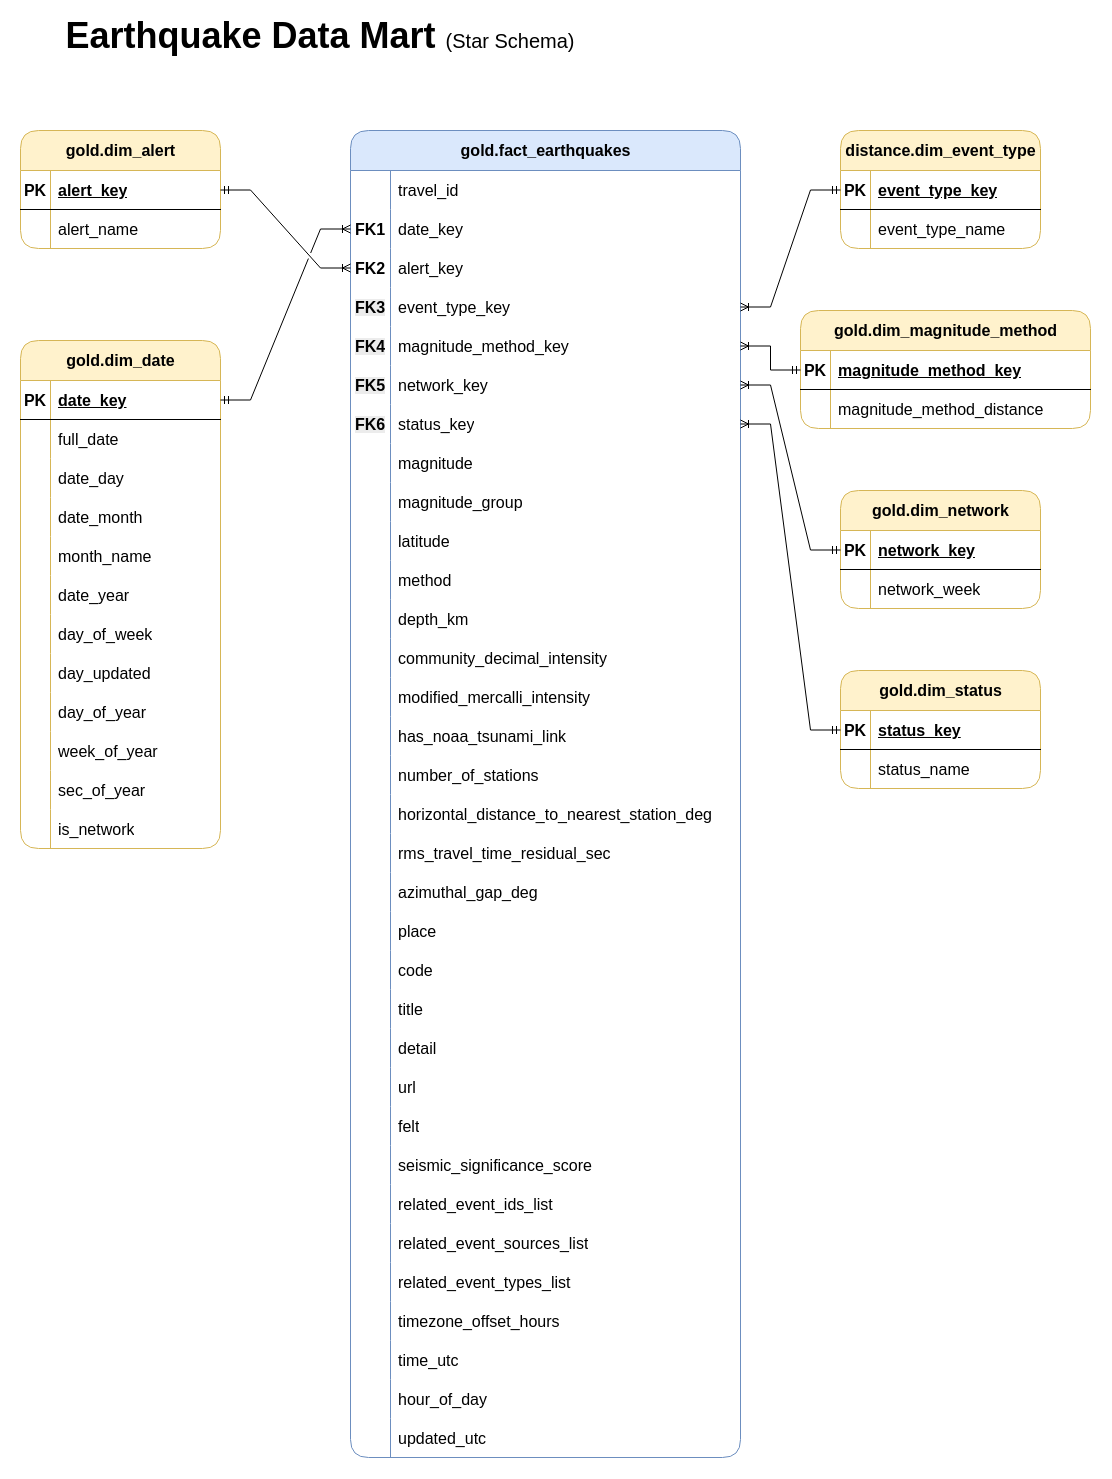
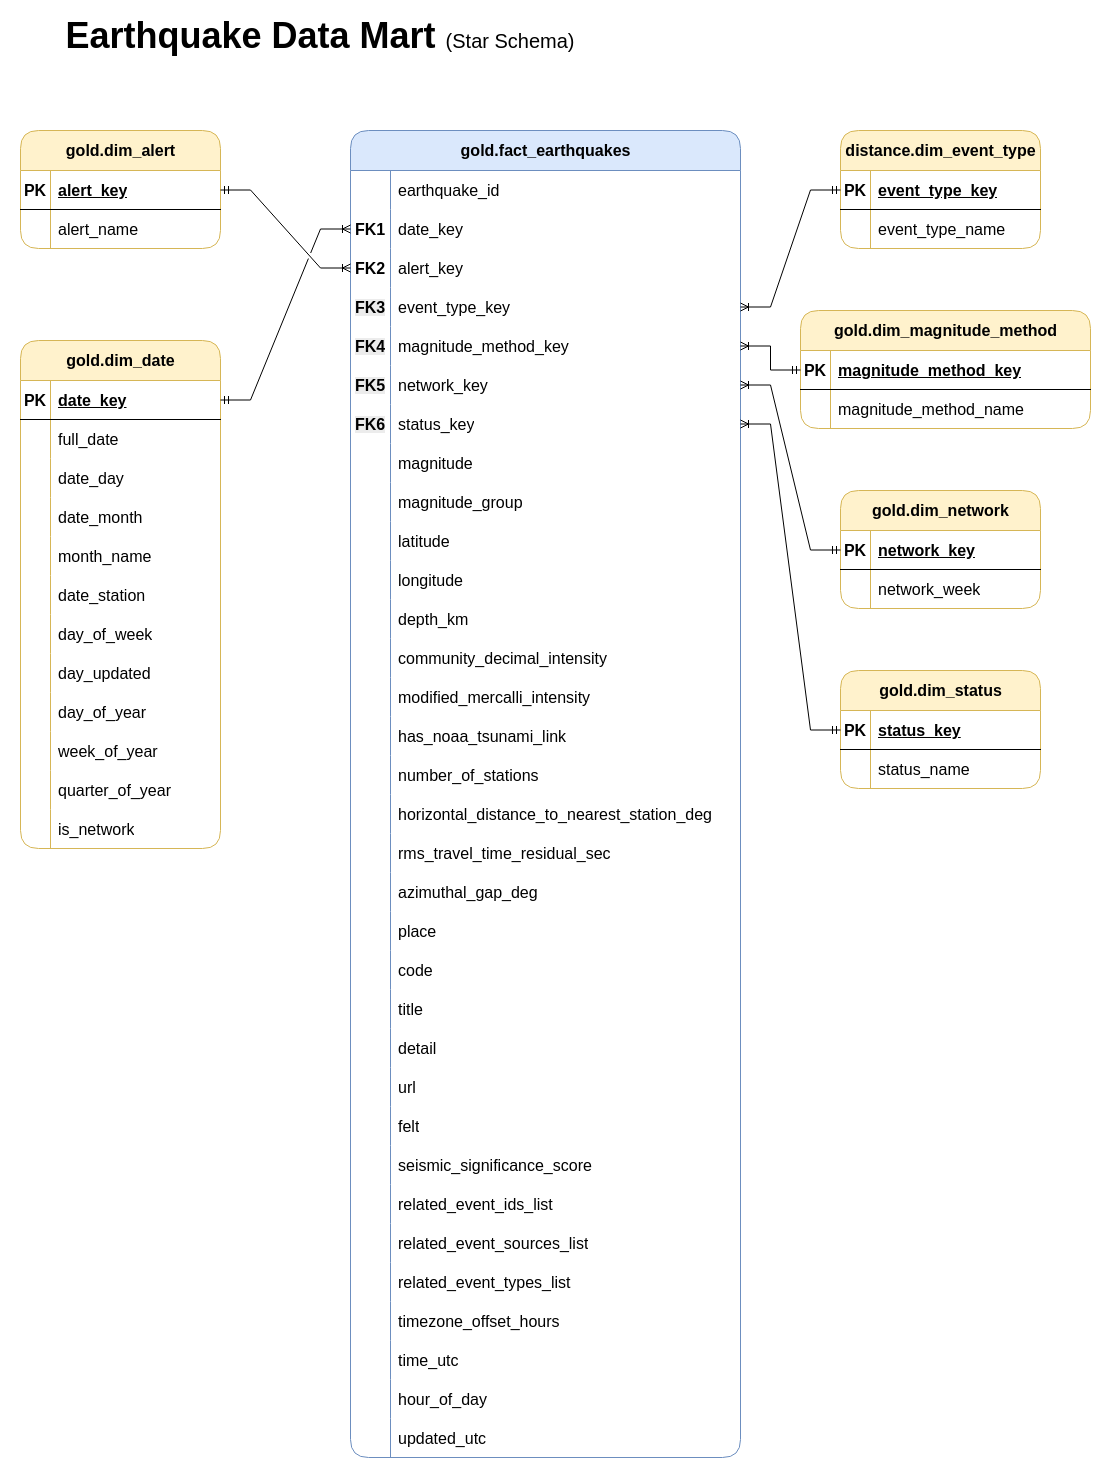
(435, 191) -> (455, 191)
(946, 410) -> (931, 410)
(425, 581) -> (435, 581)
(99, 596) -> (110, 596)
(108, 791) -> (126, 791)
